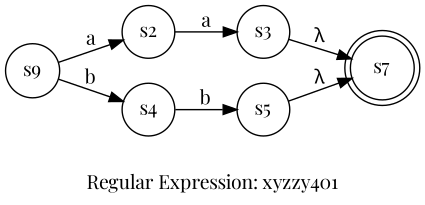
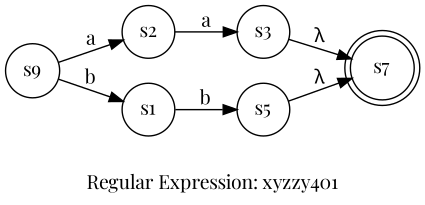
(148, 110) -> (148, 110)
